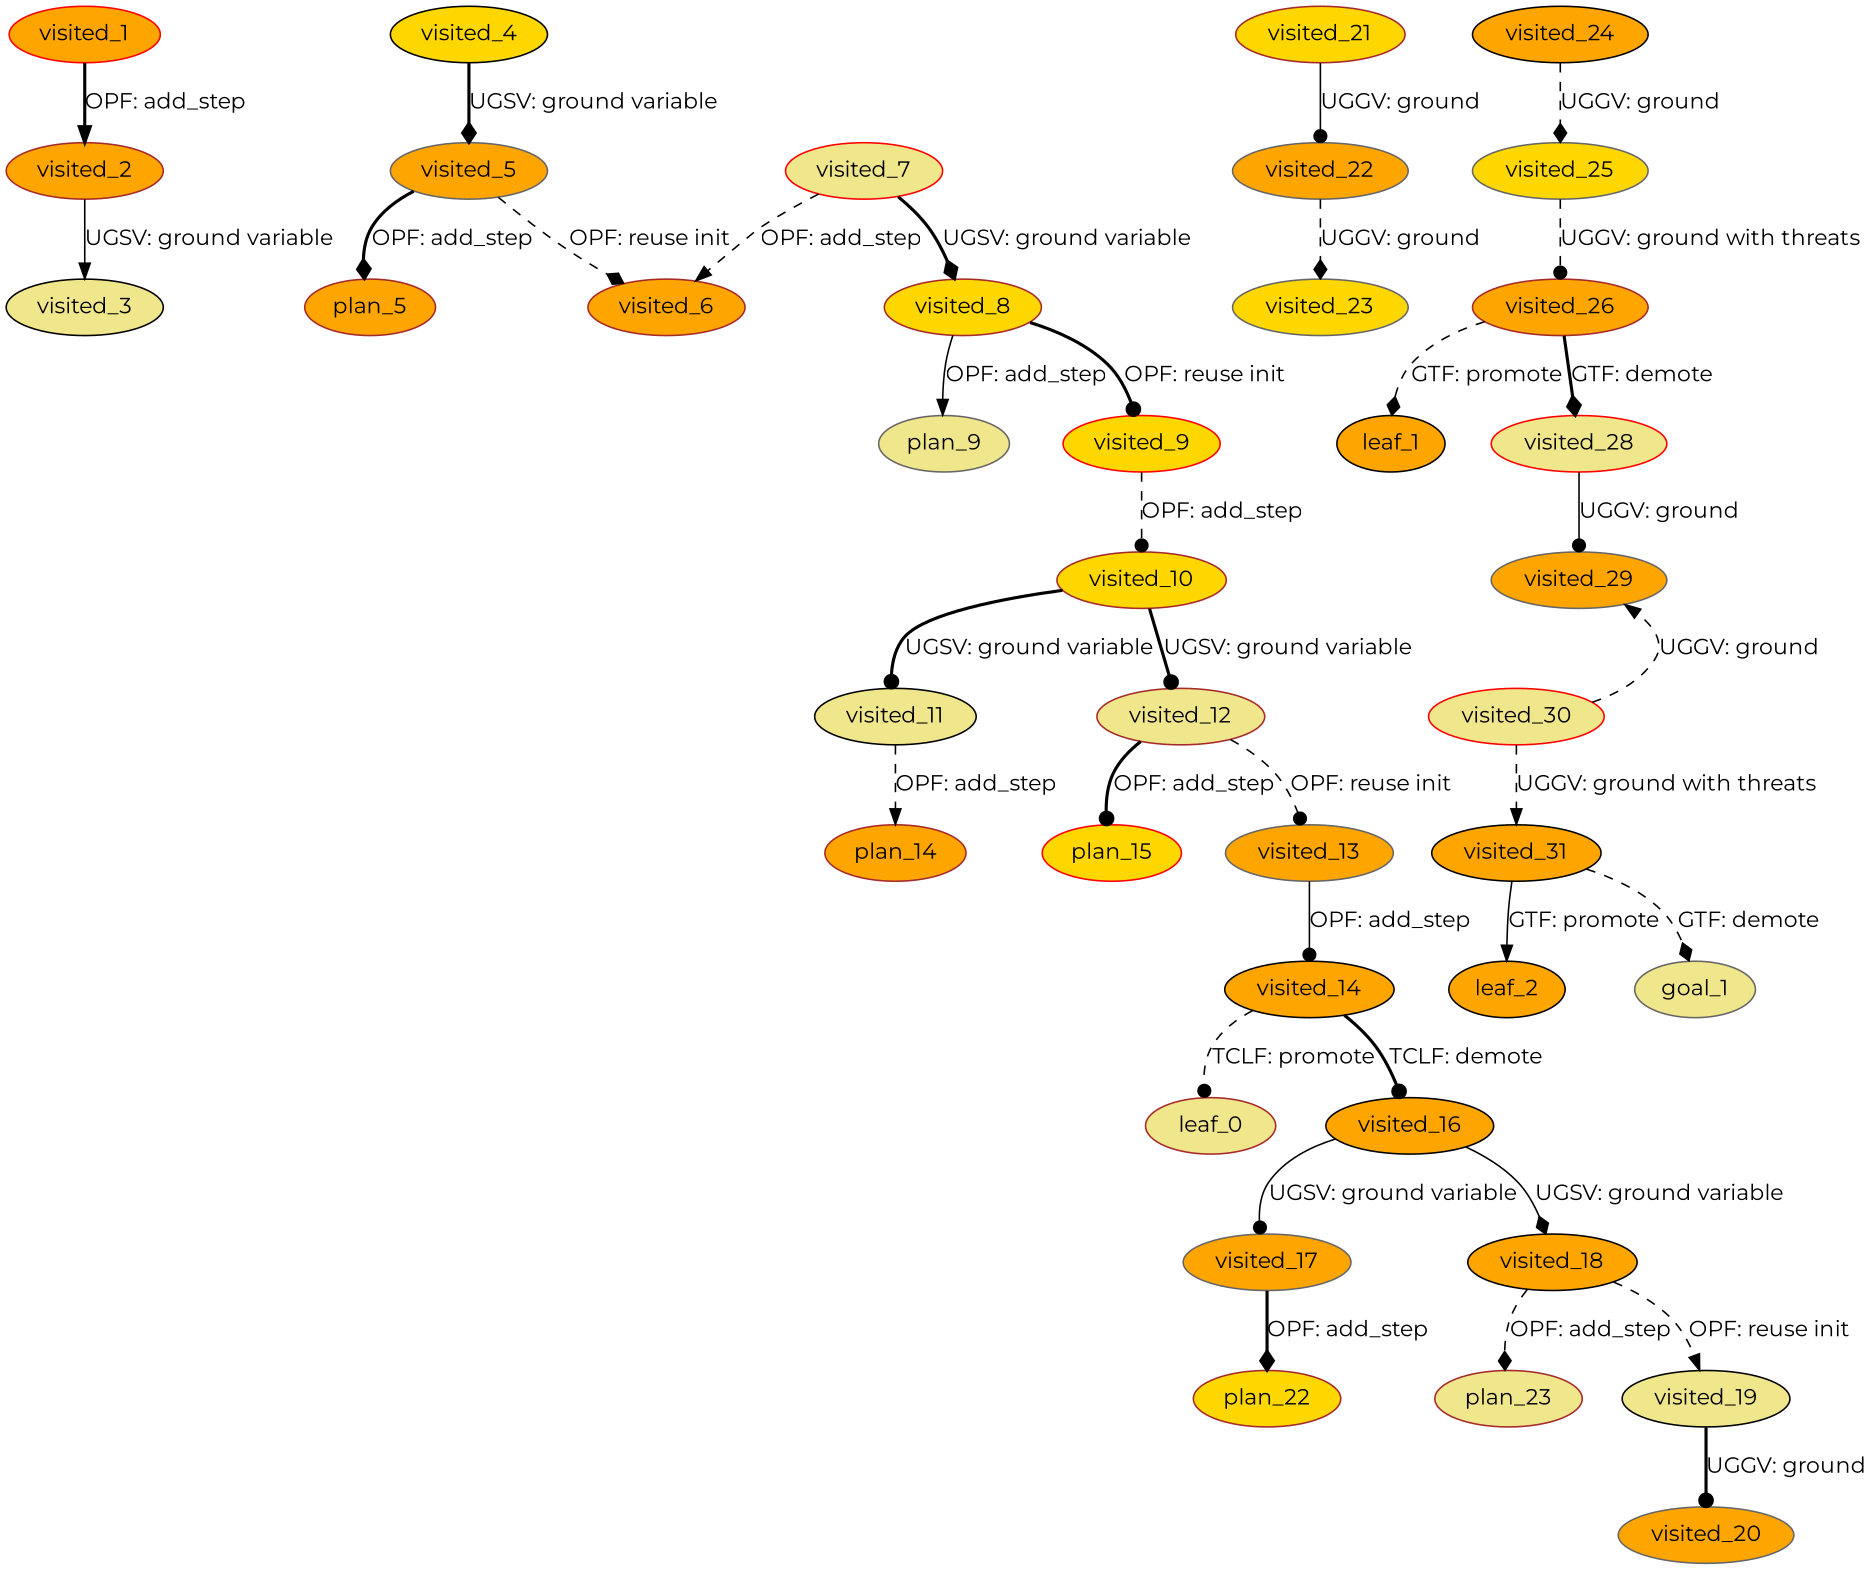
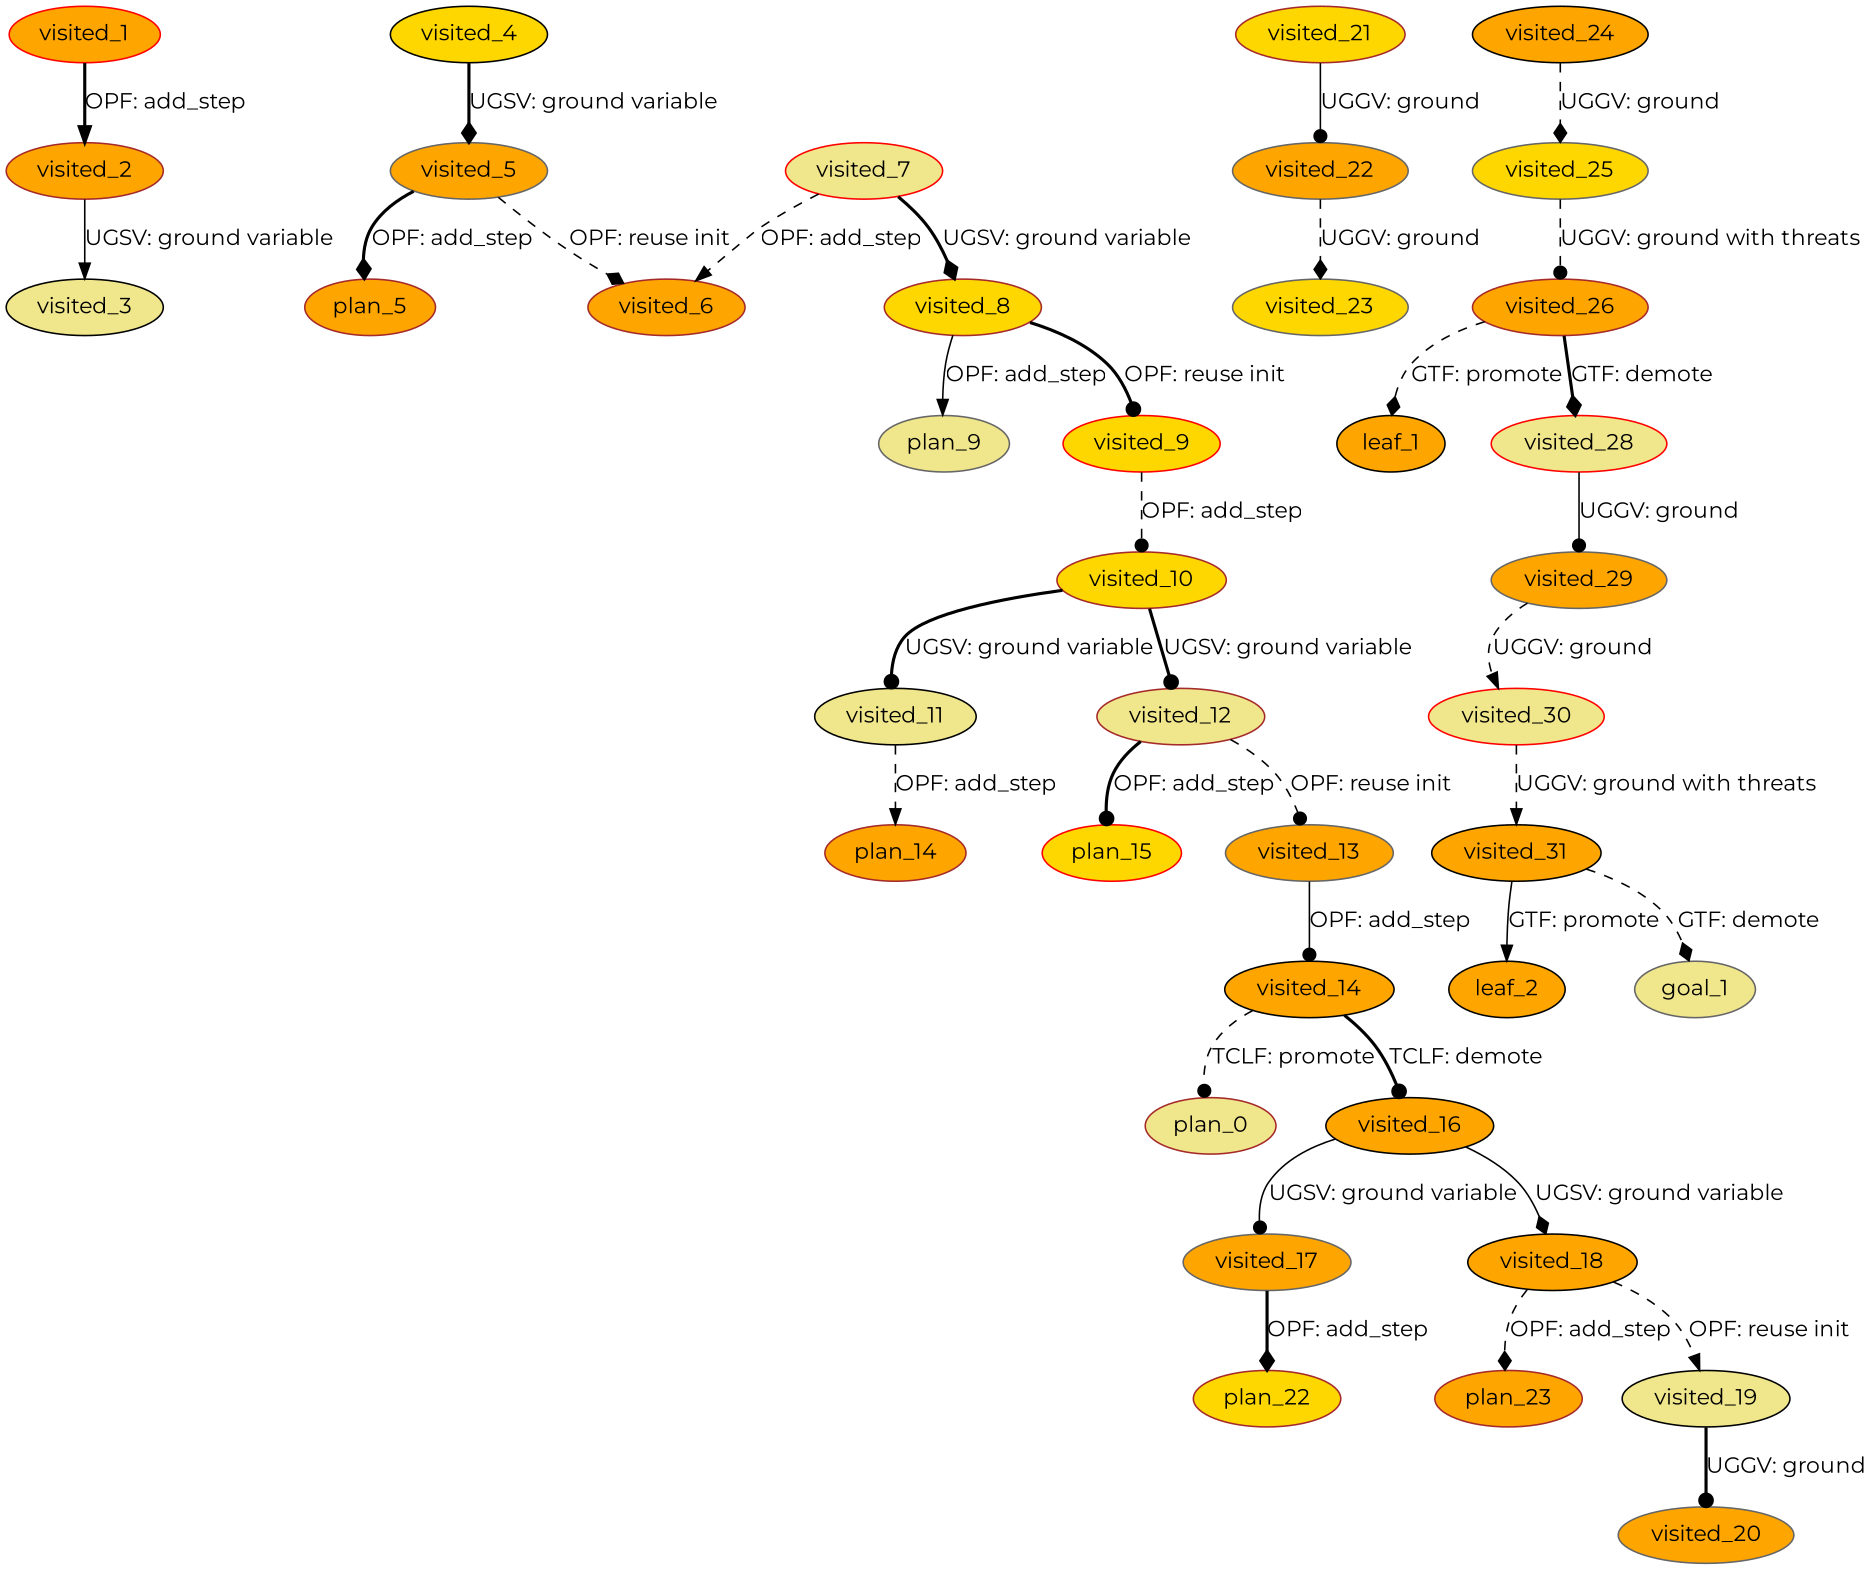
(1648, 669) -> (1496, 632)
(1211, 1126) -> (1211, 1126)
(1509, 1399) -> (1509, 1399)
